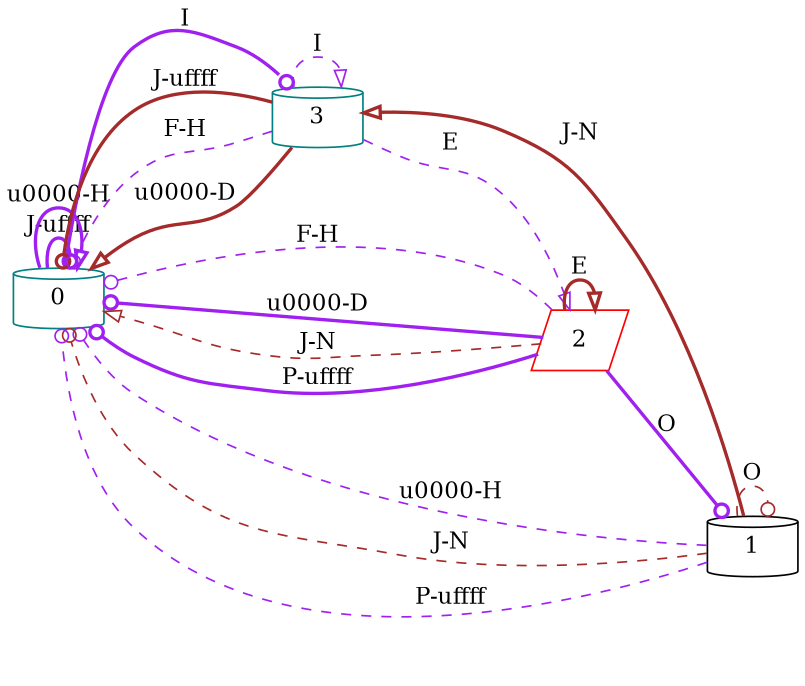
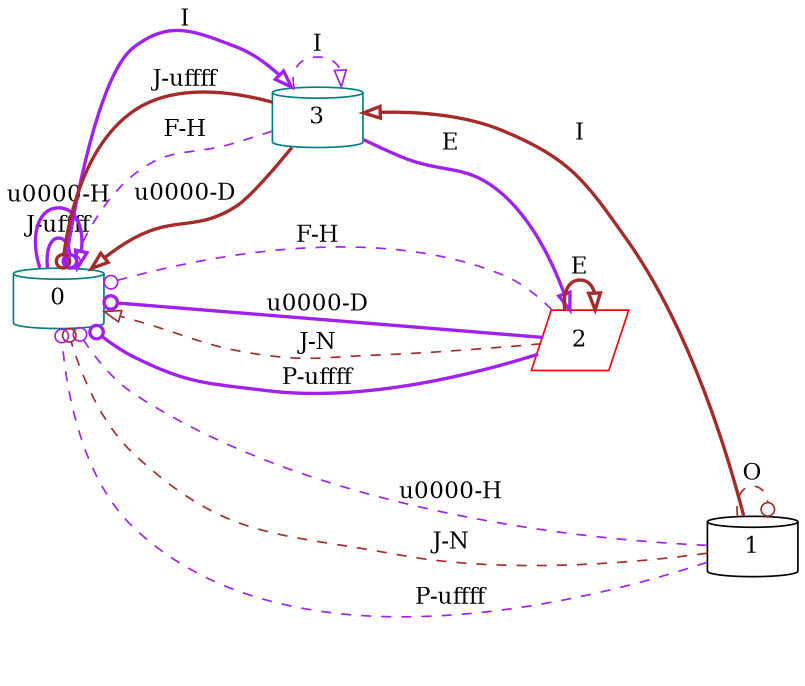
(113, 77) -> (113, 77)
(580, 133) -> (580, 133)
(490, 184) -> (490, 184)
(662, 438) -> none
